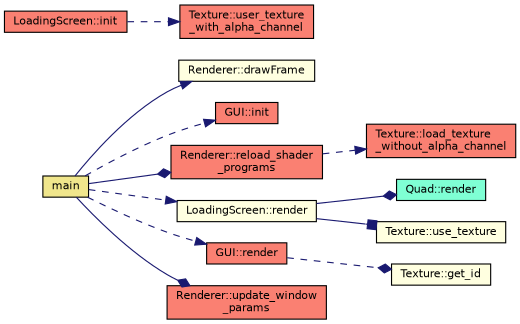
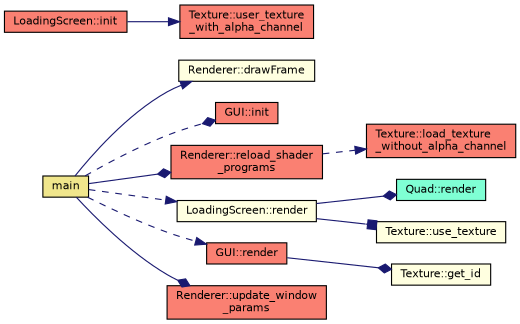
(148, 22) -> (148, 22)
(143, 146) -> (142, 146)
(333, 263) -> (333, 263)
